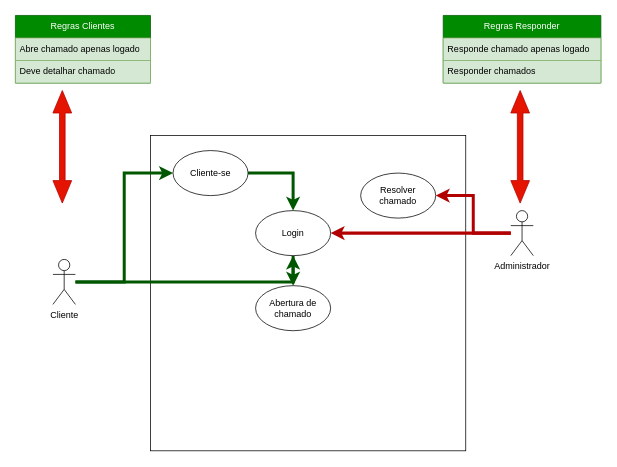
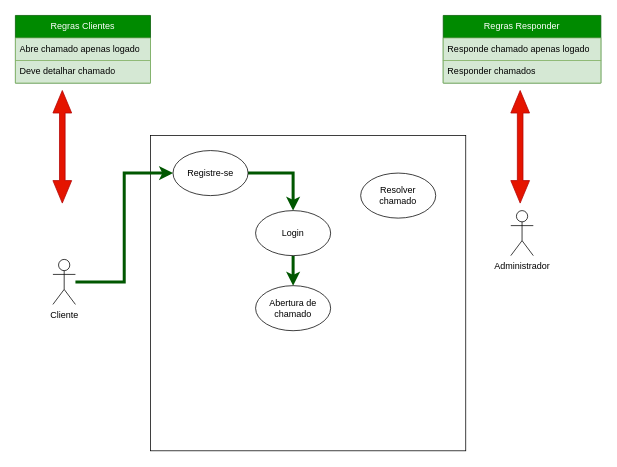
(210, 173) -> (210, 173)
(473, 198) -> none
(405, 233) -> none
(210, 282) -> none
